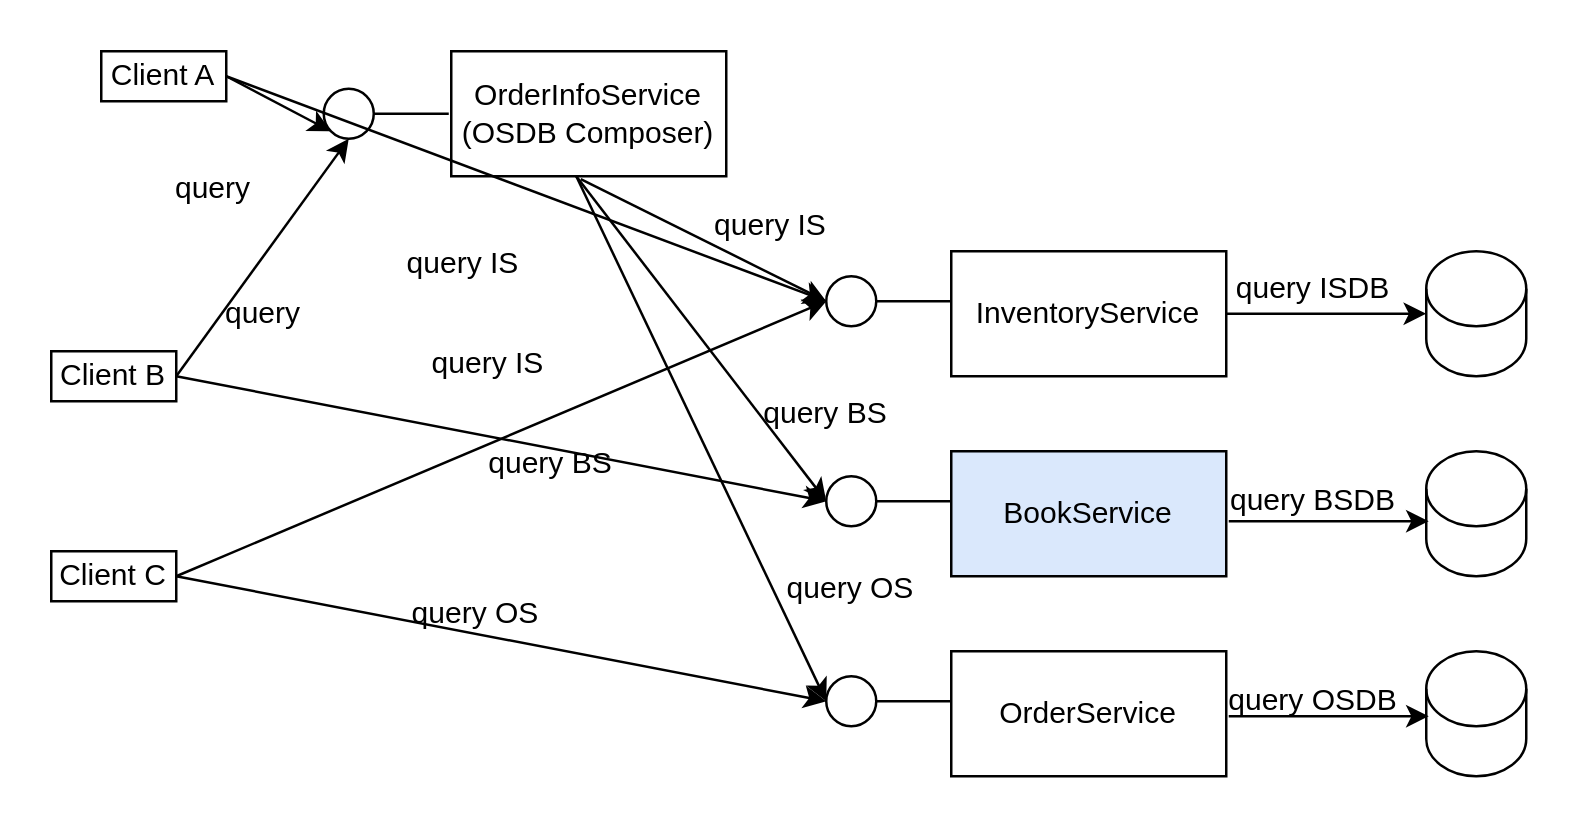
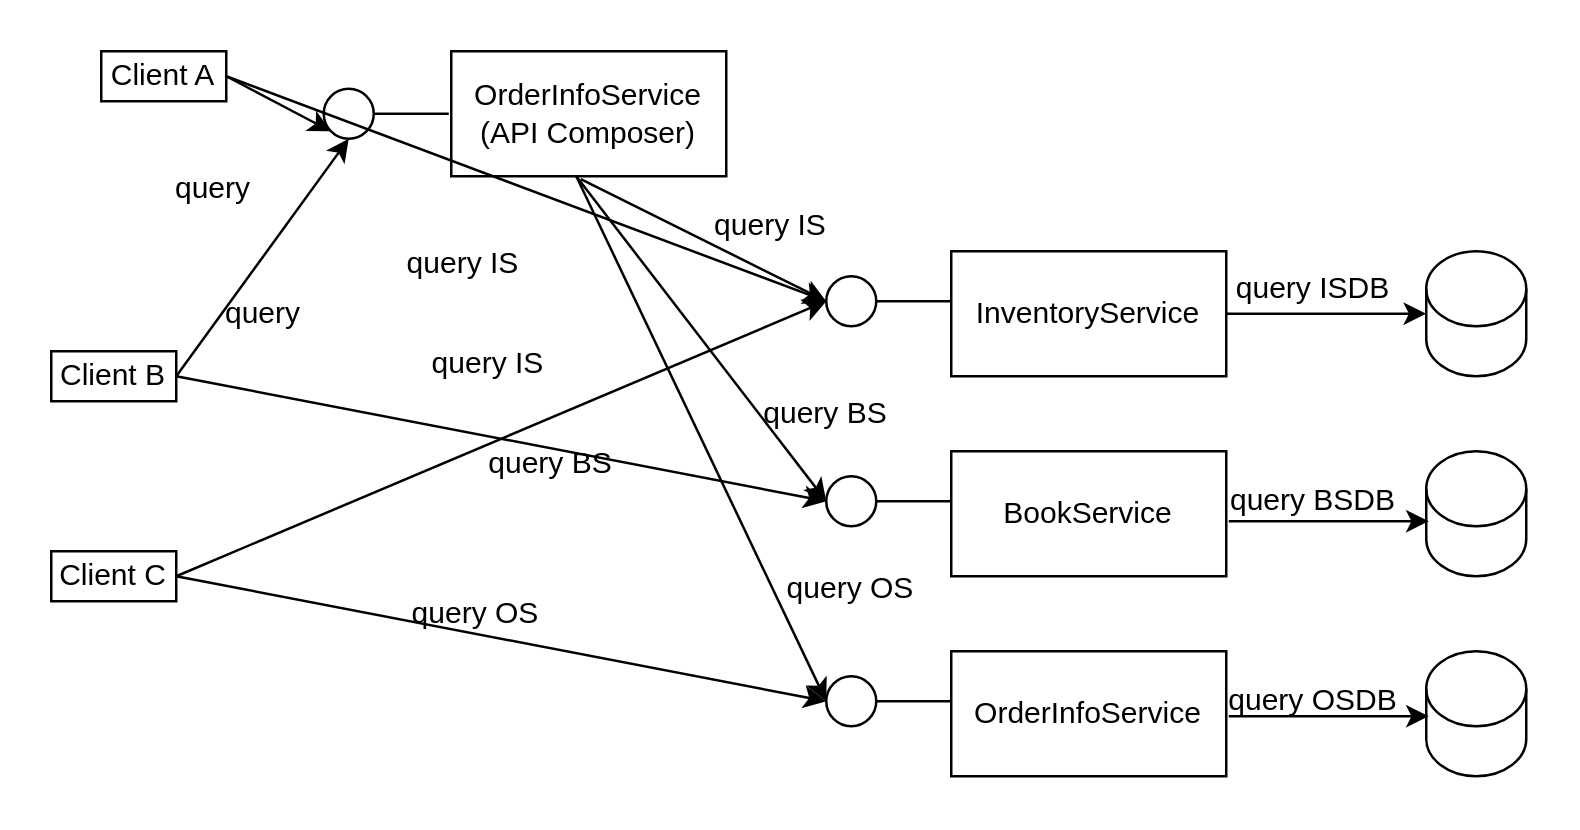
(589, 114) -> (589, 114)
(1089, 514) -> (1089, 514)
(1089, 714) -> (1089, 714)
